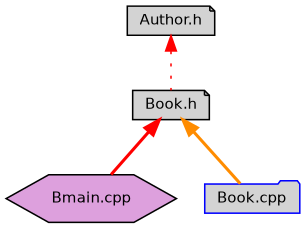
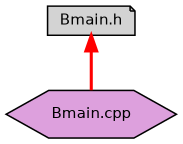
(171, 21) -> none
(171, 105) -> (91, 21)
(252, 199) -> none
